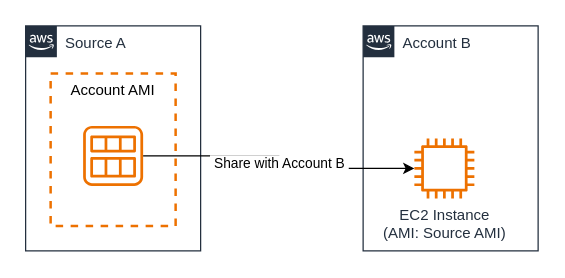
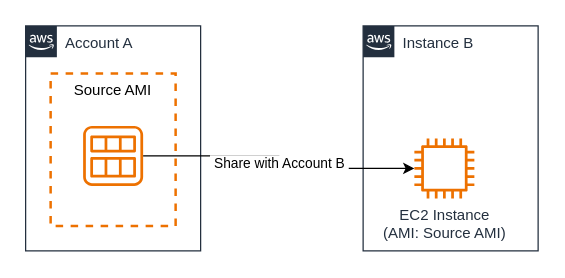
(97, 43) -> (101, 43)
(439, 43) -> (443, 43)
(113, 91) -> (113, 91)
